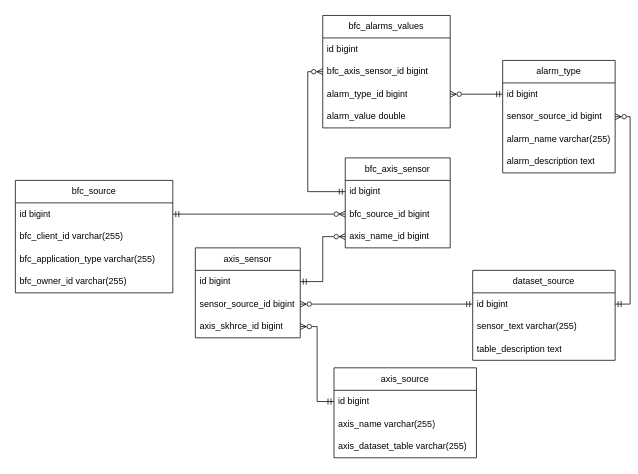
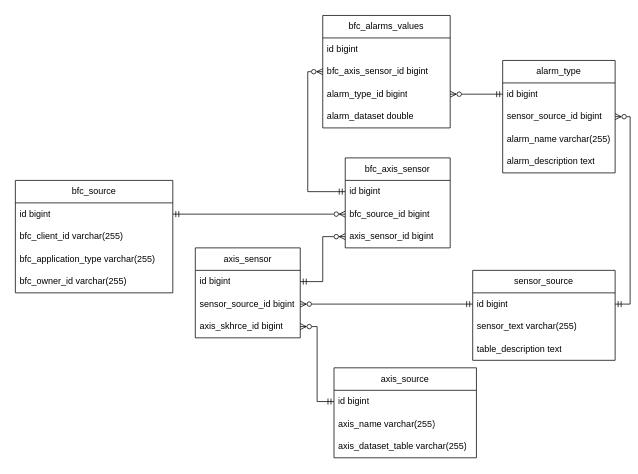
(368, 117) -> (374, 117)
(392, 237) -> (397, 237)
(544, 282) -> (544, 282)
